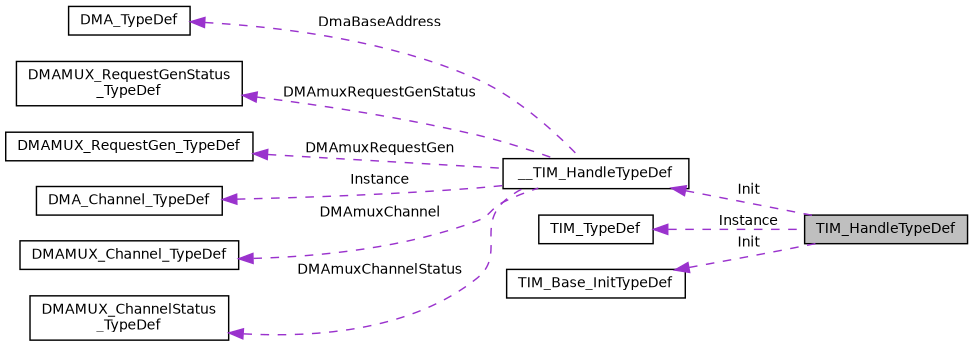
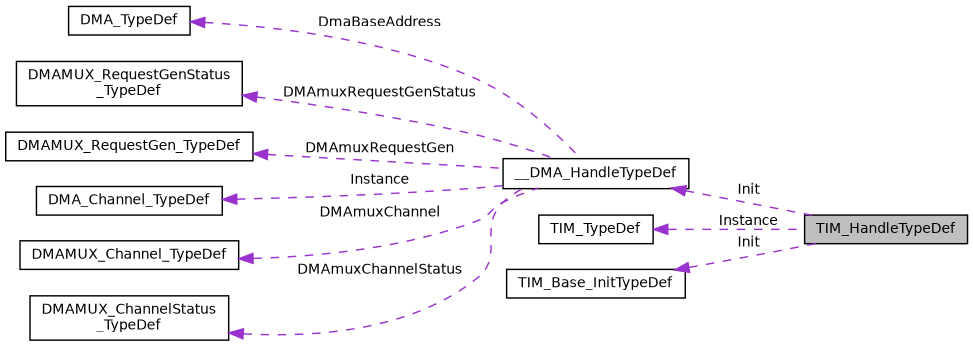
(596, 174) -> (596, 174)
